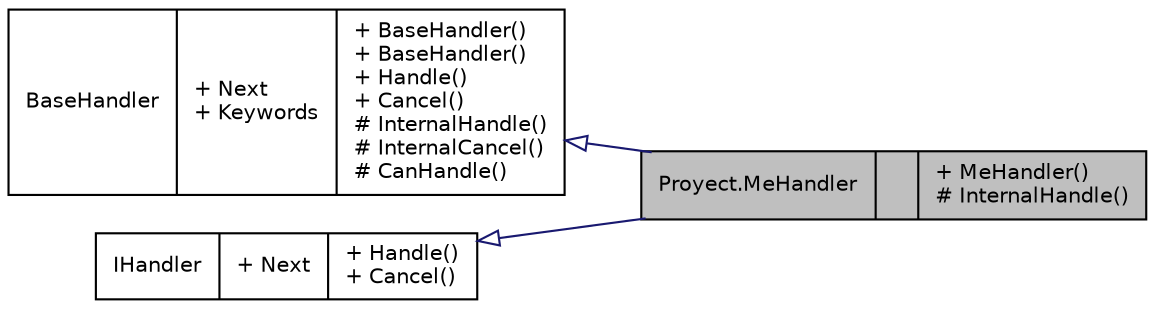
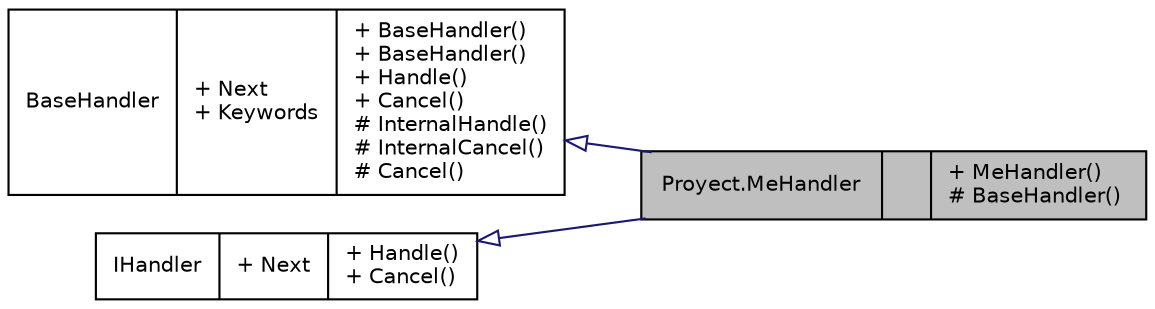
(431, 172) -> (409, 172)
(1032, 196) -> (1035, 196)
